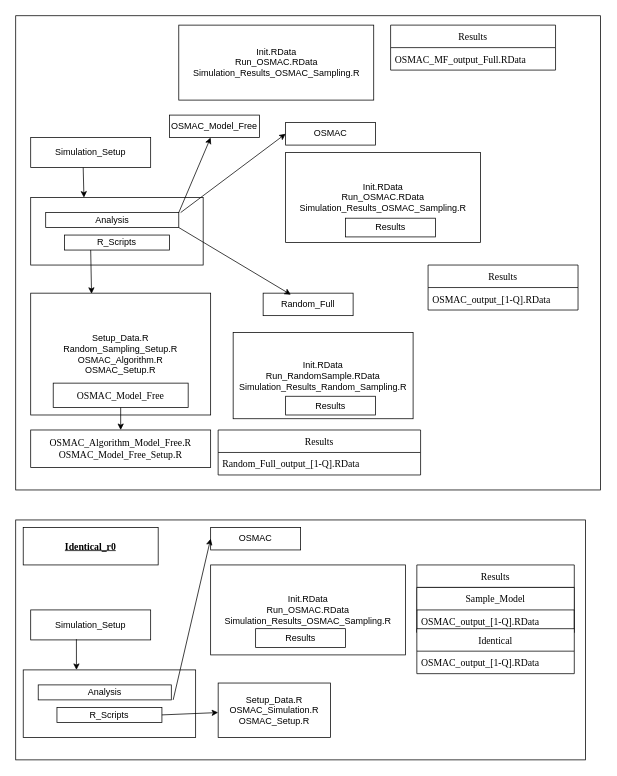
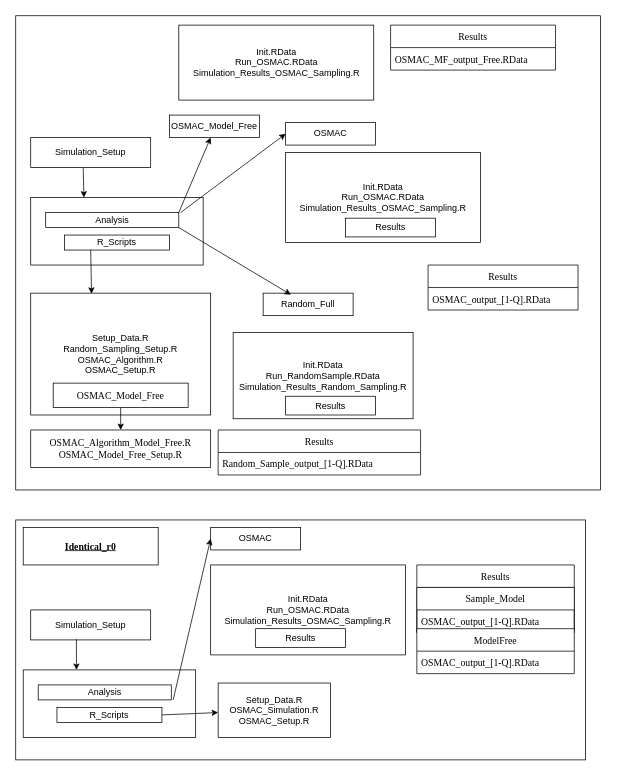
(462, 59) -> (464, 59)
(300, 464) -> (307, 464)
(495, 641) -> (495, 641)
